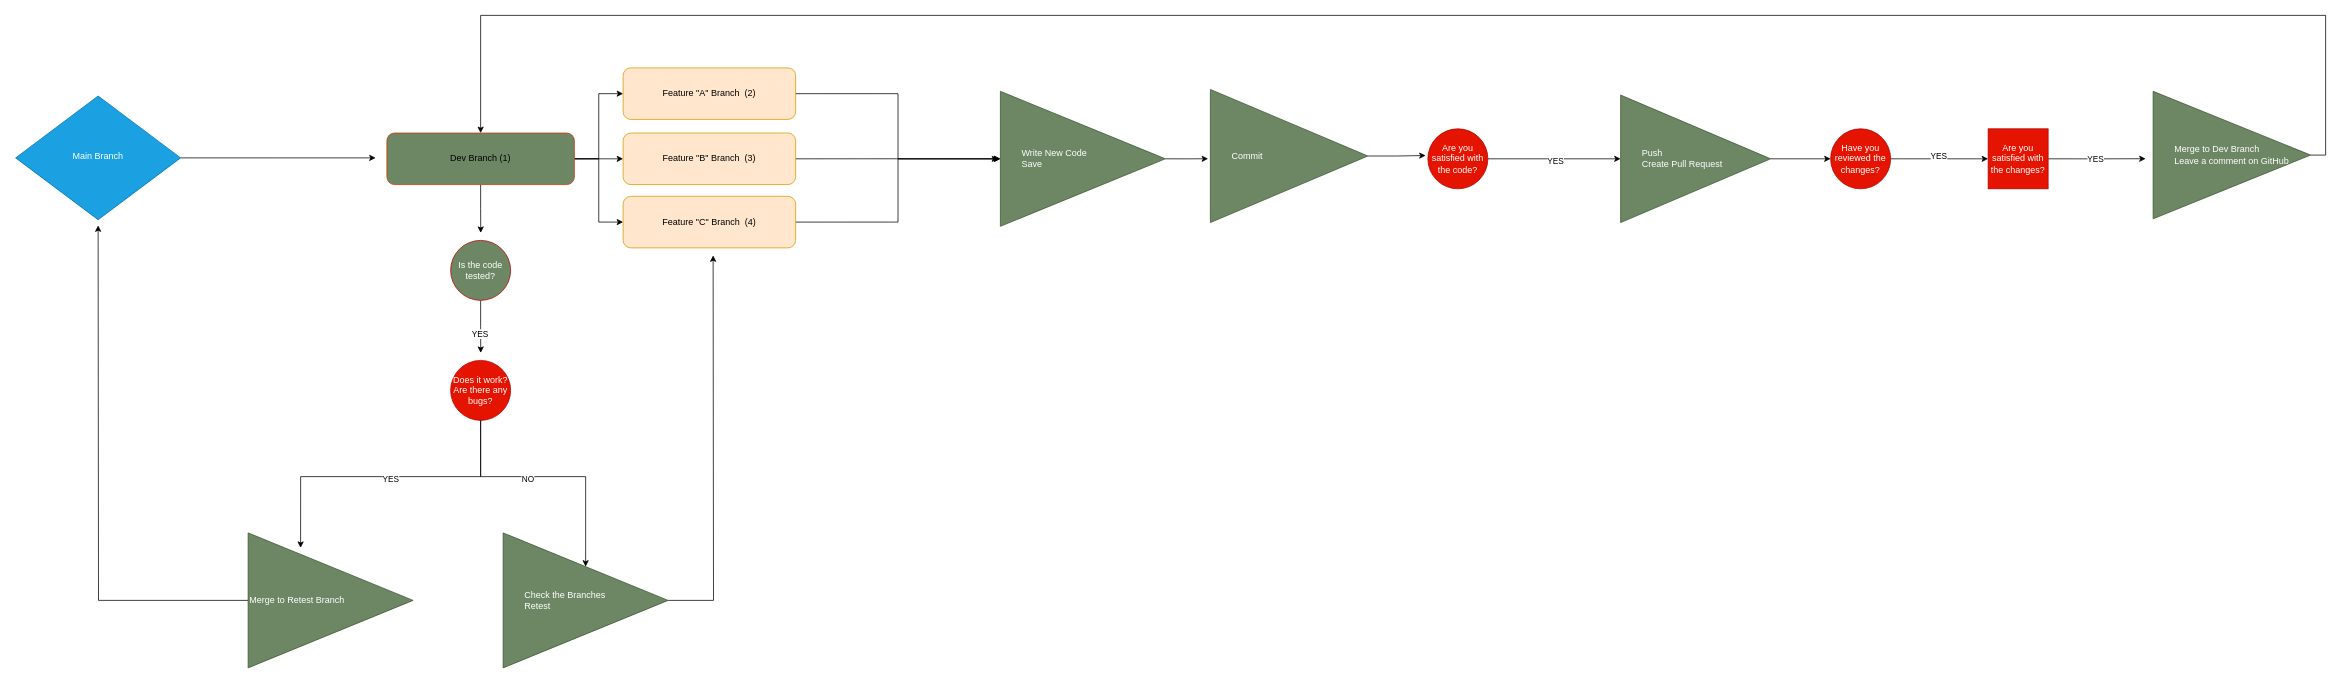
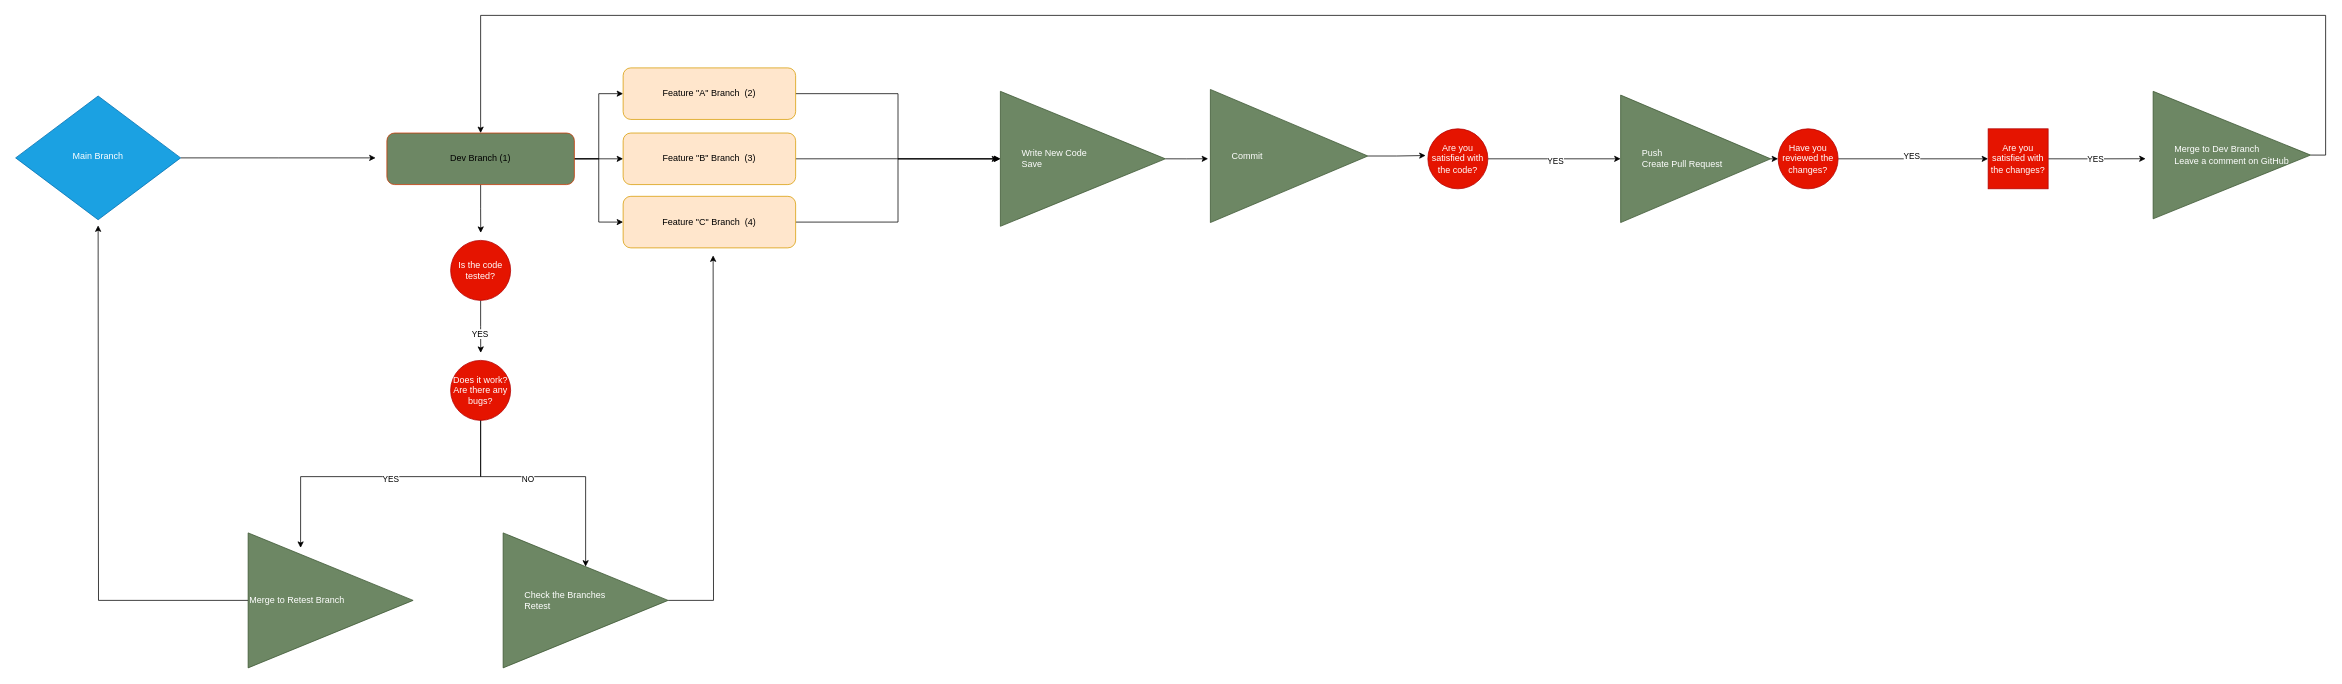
(1860, 159) -> (1808, 159)
(480, 270) -> (480, 270)
